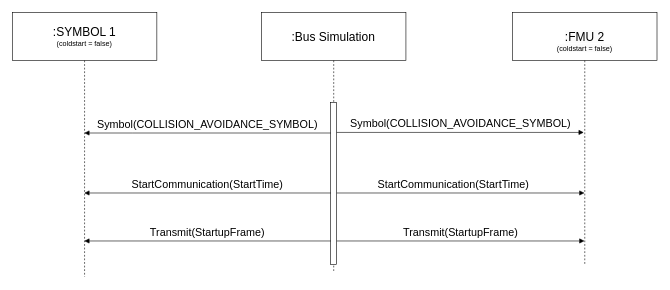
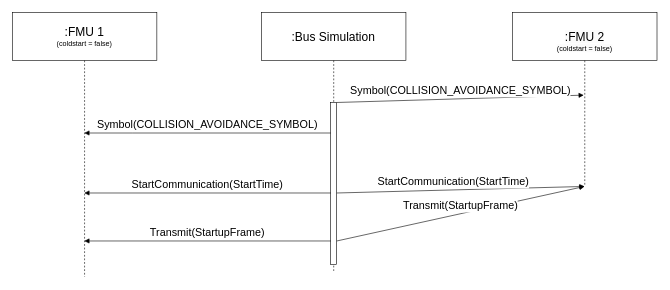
(85, 36) -> (85, 36)
(585, 139) -> (585, 99)
